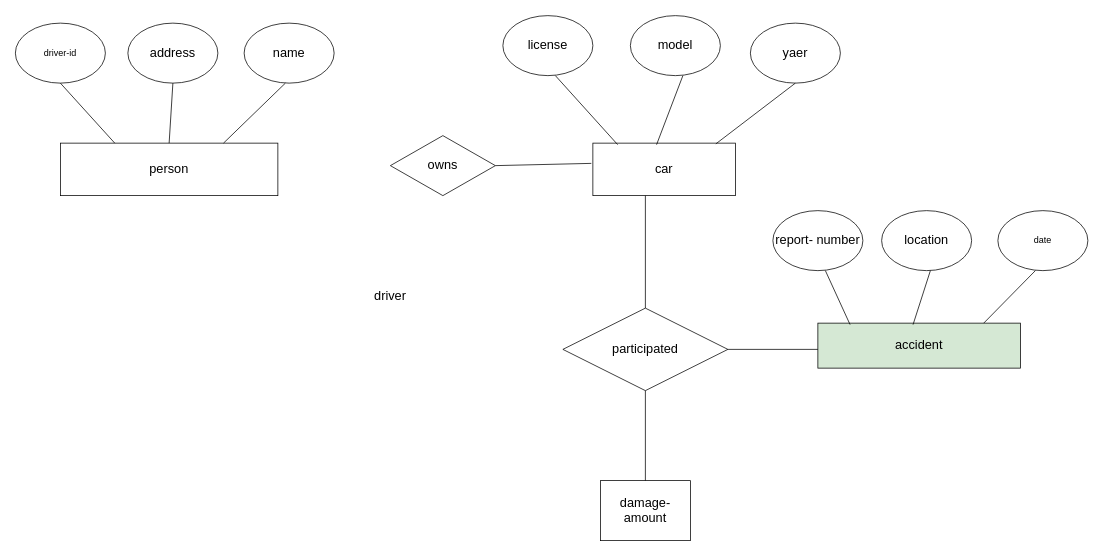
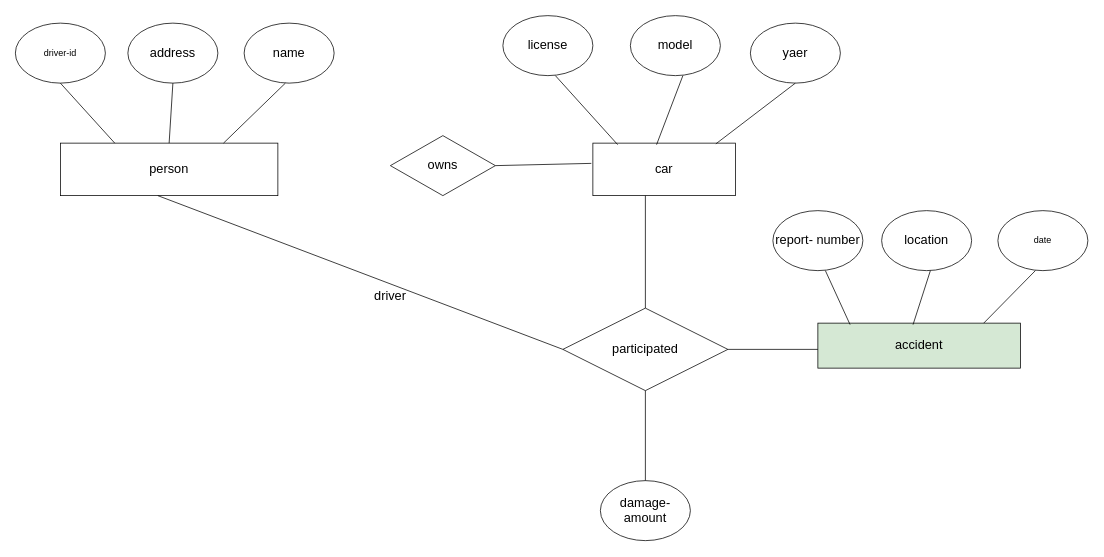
none -> (360, 272)
(645, 510) -> (645, 510)
